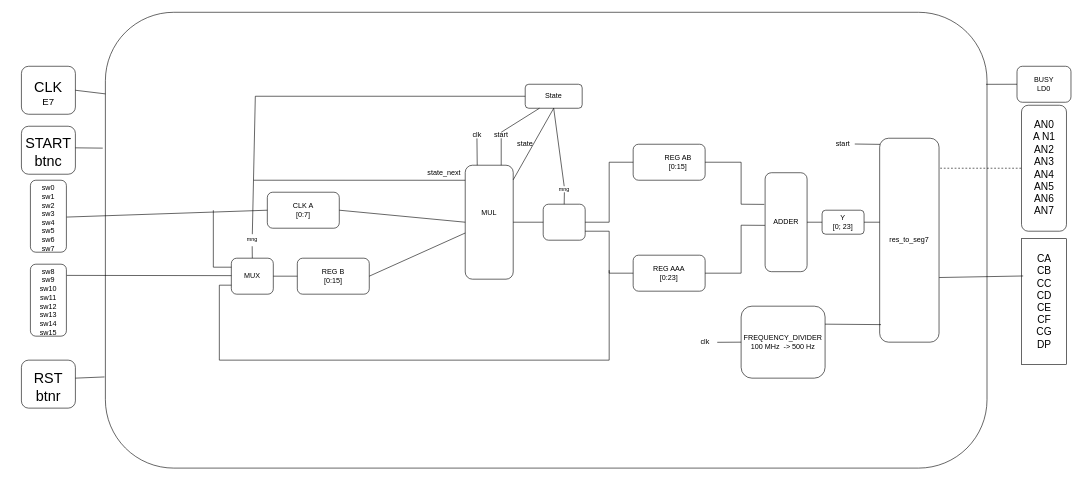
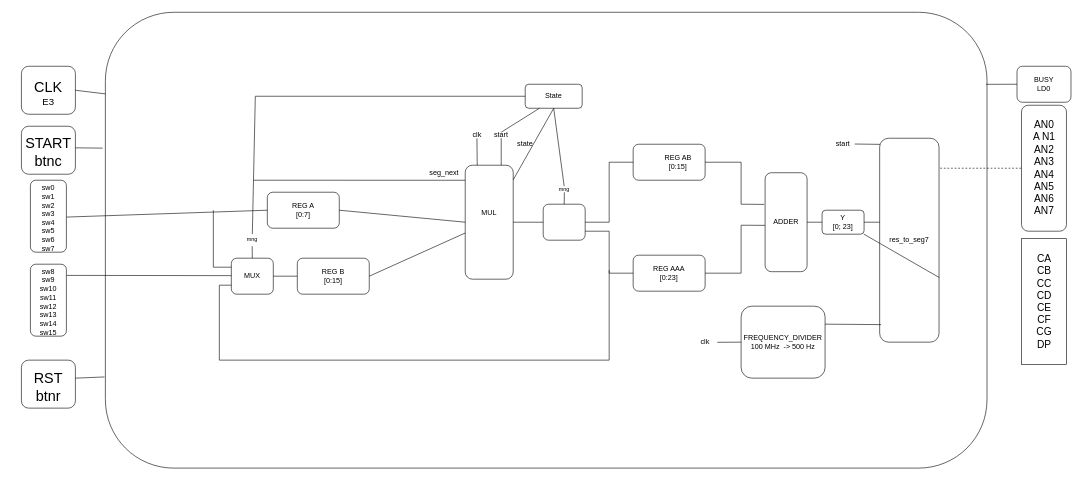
(48, 93) -> (48, 93)
(444, 173) -> (444, 173)
(303, 210) -> (303, 210)
(981, 277) -> (902, 256)
